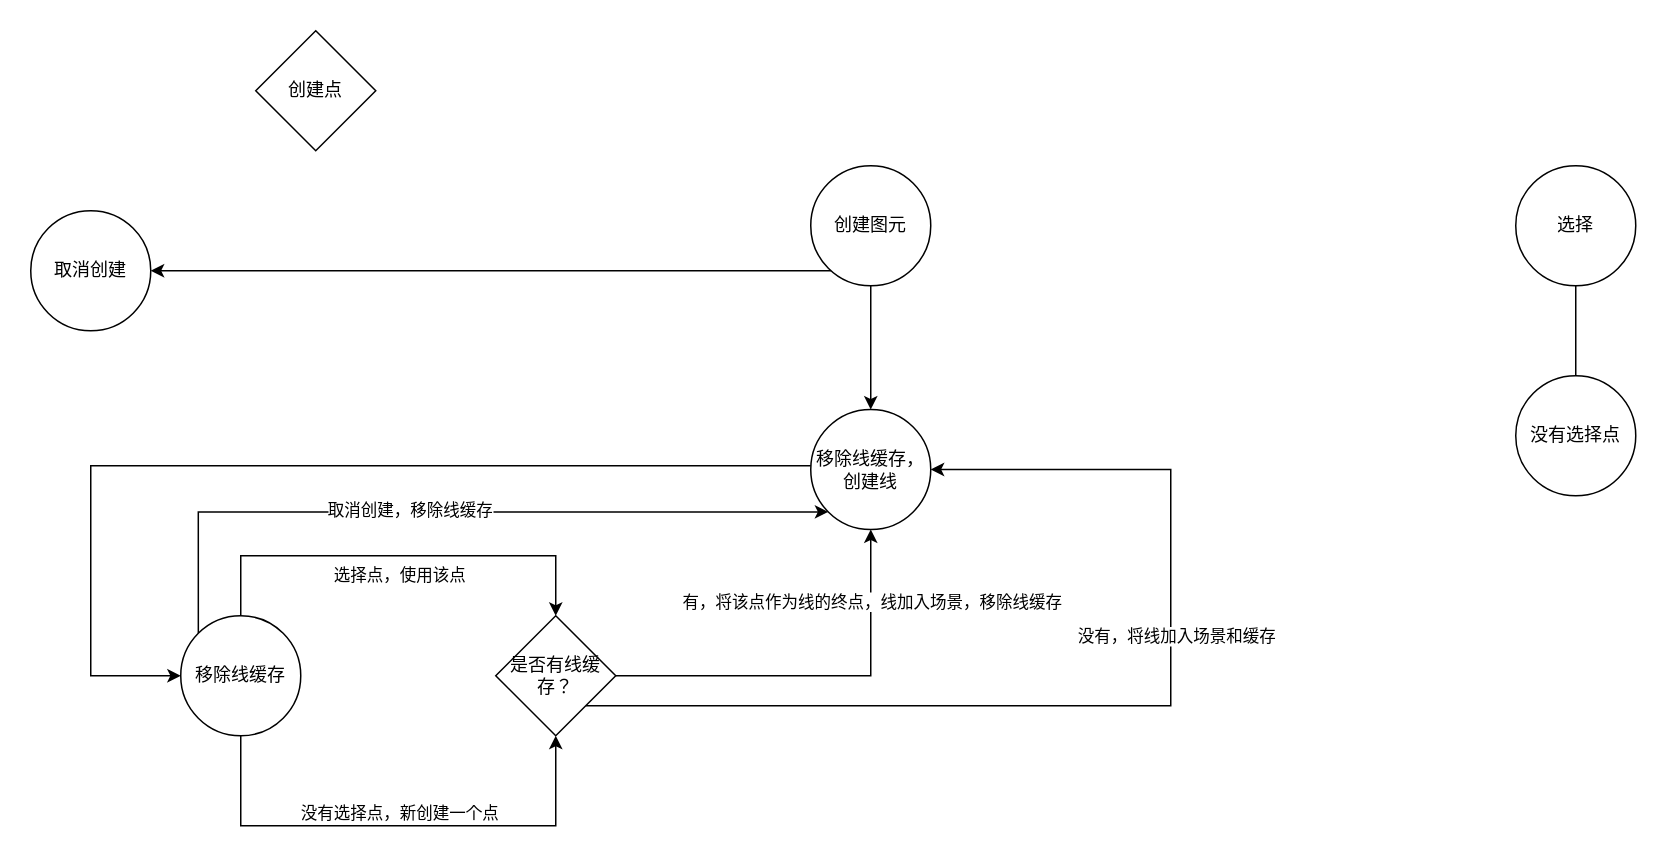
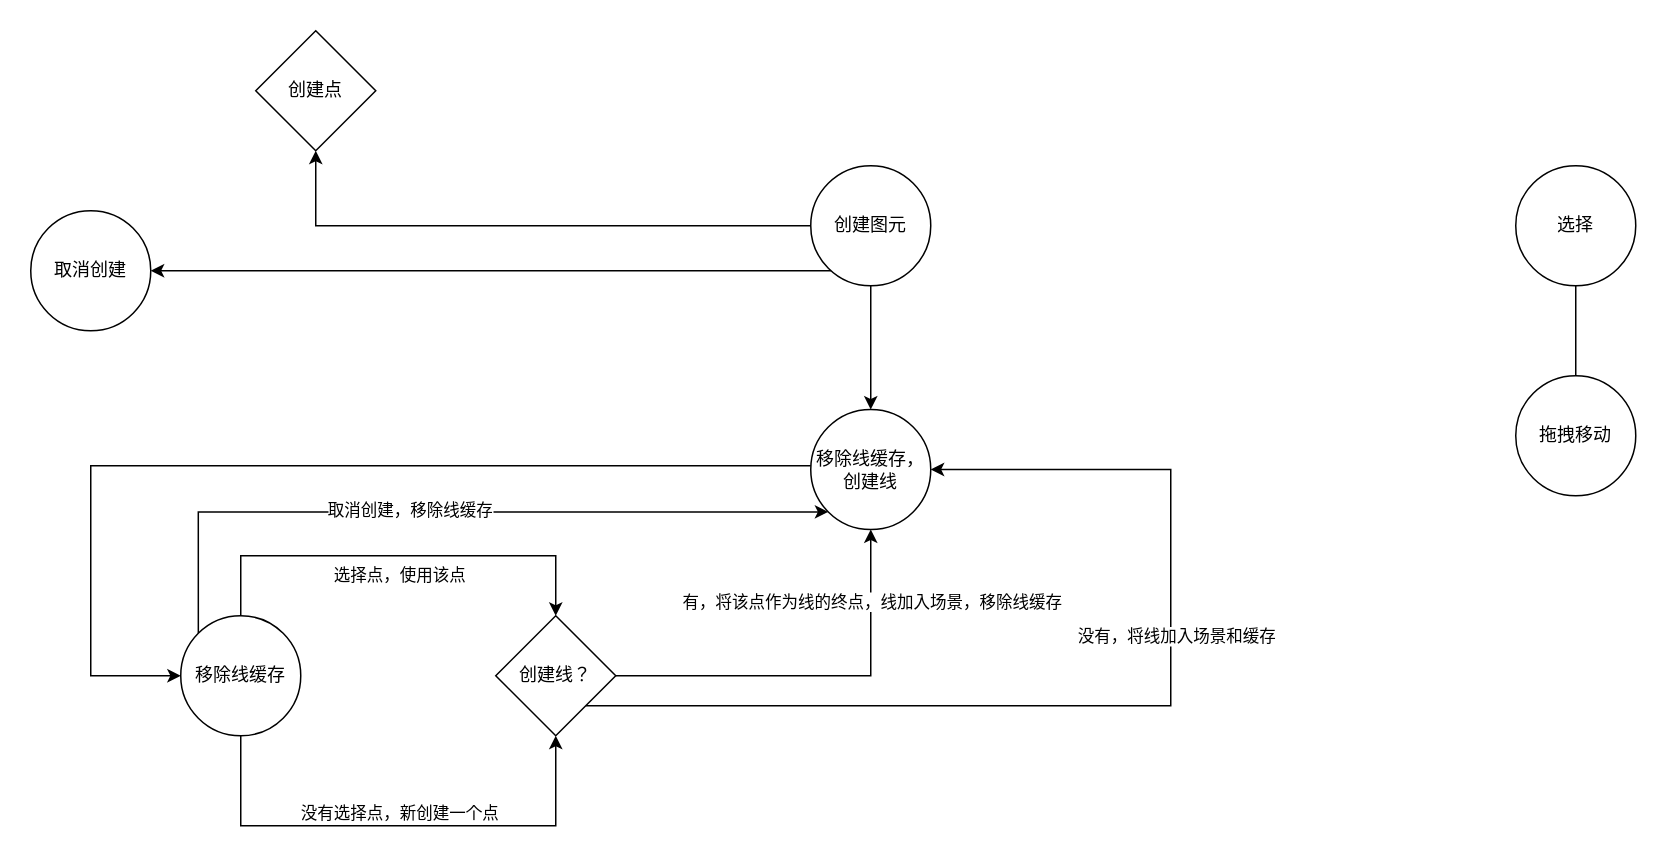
none -> (531, 226)
(1576, 436) -> (1576, 436)
(556, 676) -> (556, 676)
